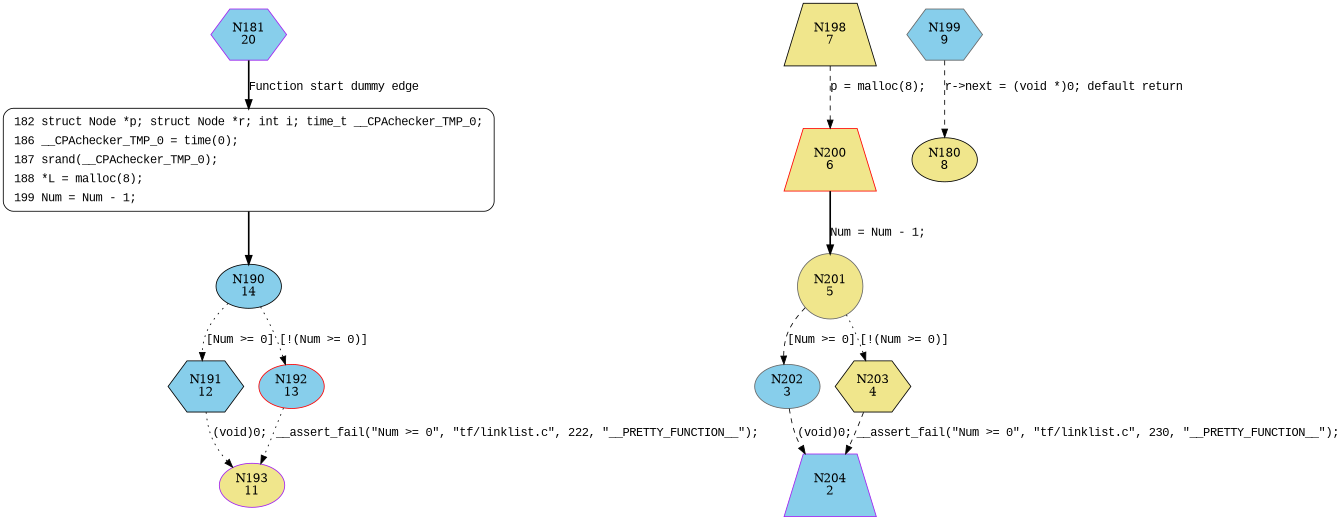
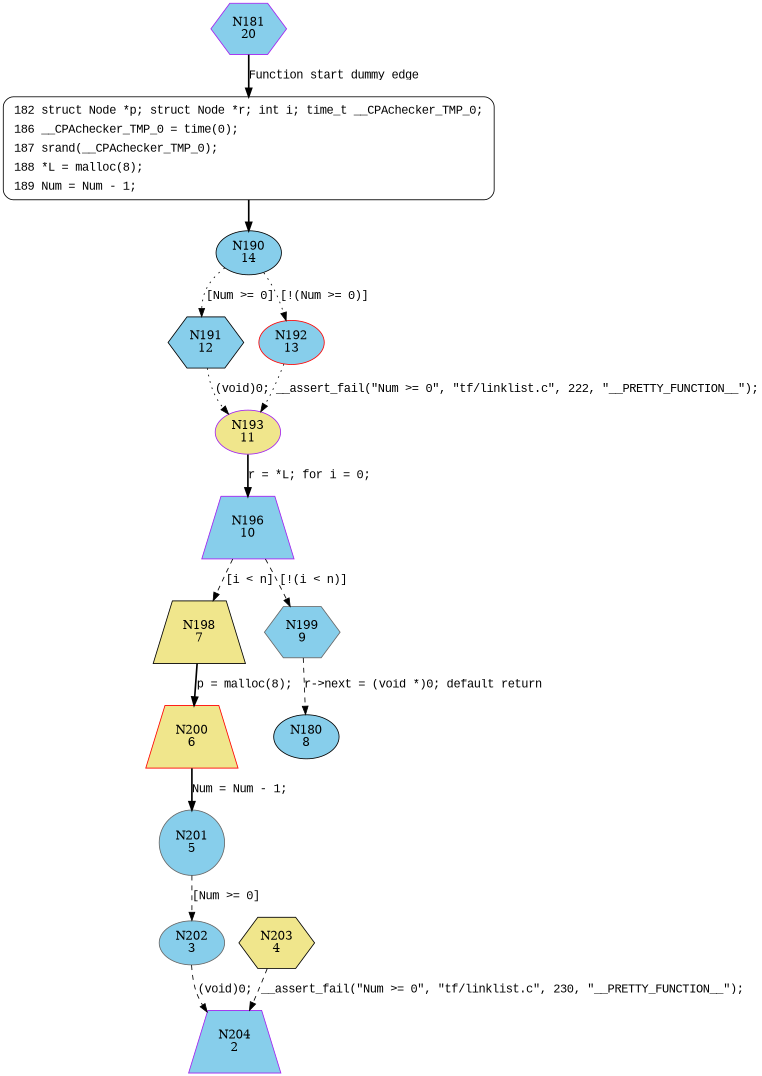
(830, 93) -> (196, 680)
(945, 160) -> (306, 737)
(24, 198) -> (24, 186)
(830, 286) -> (192, 843)
(856, 333) -> none
none -> (248, 528)
